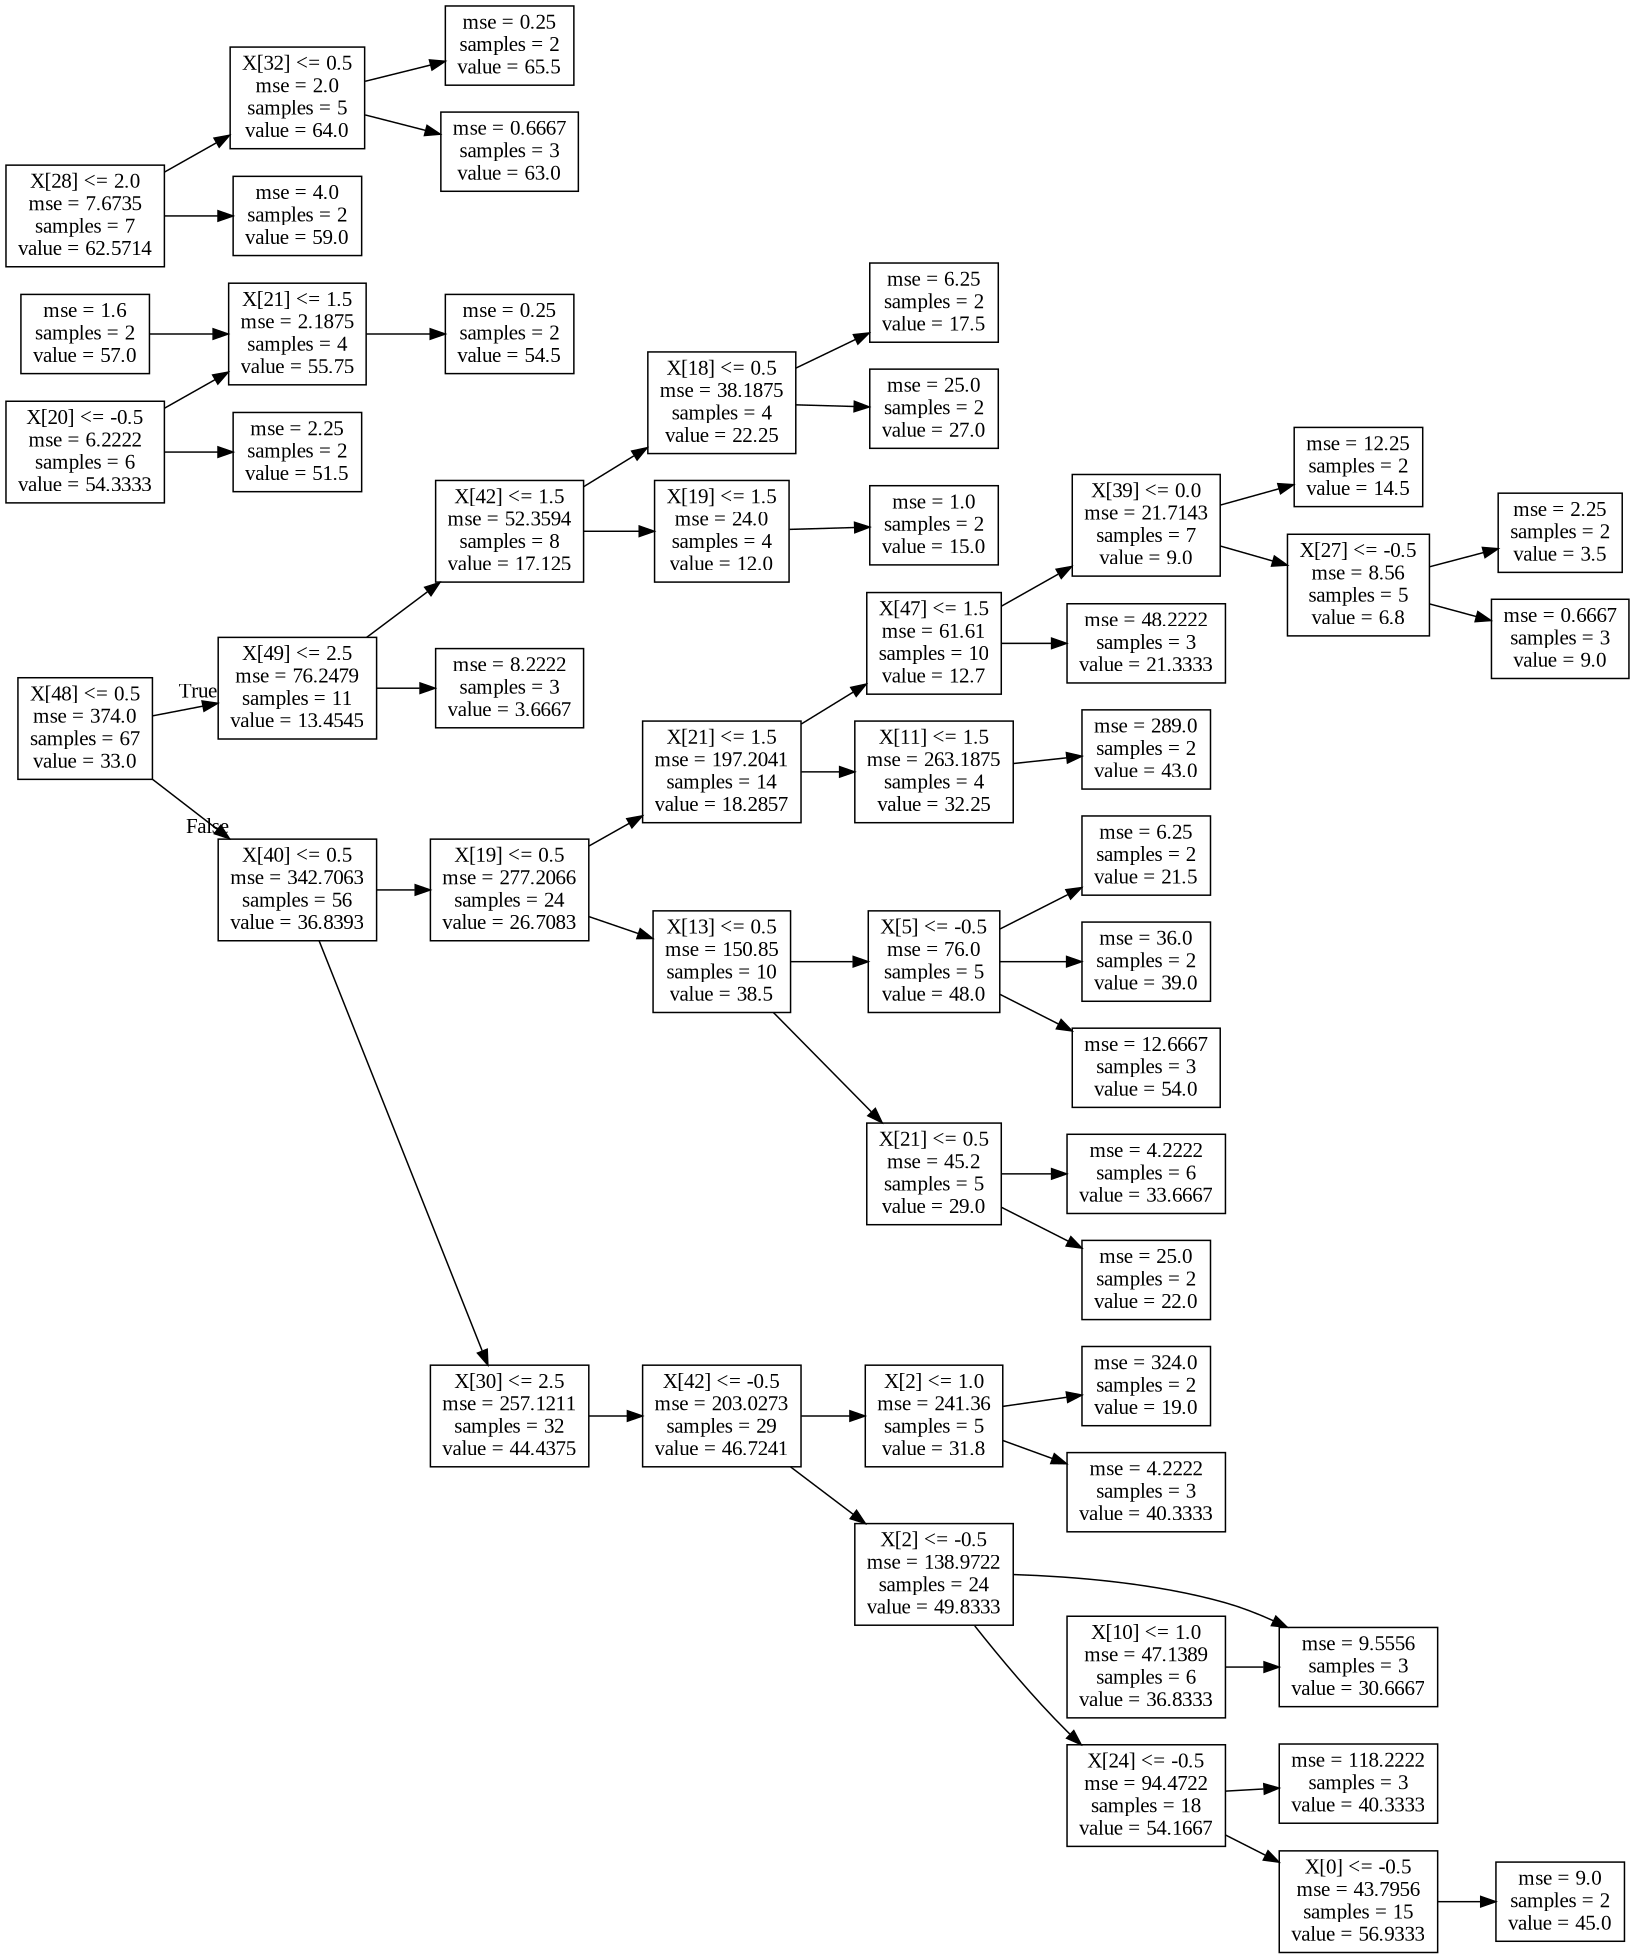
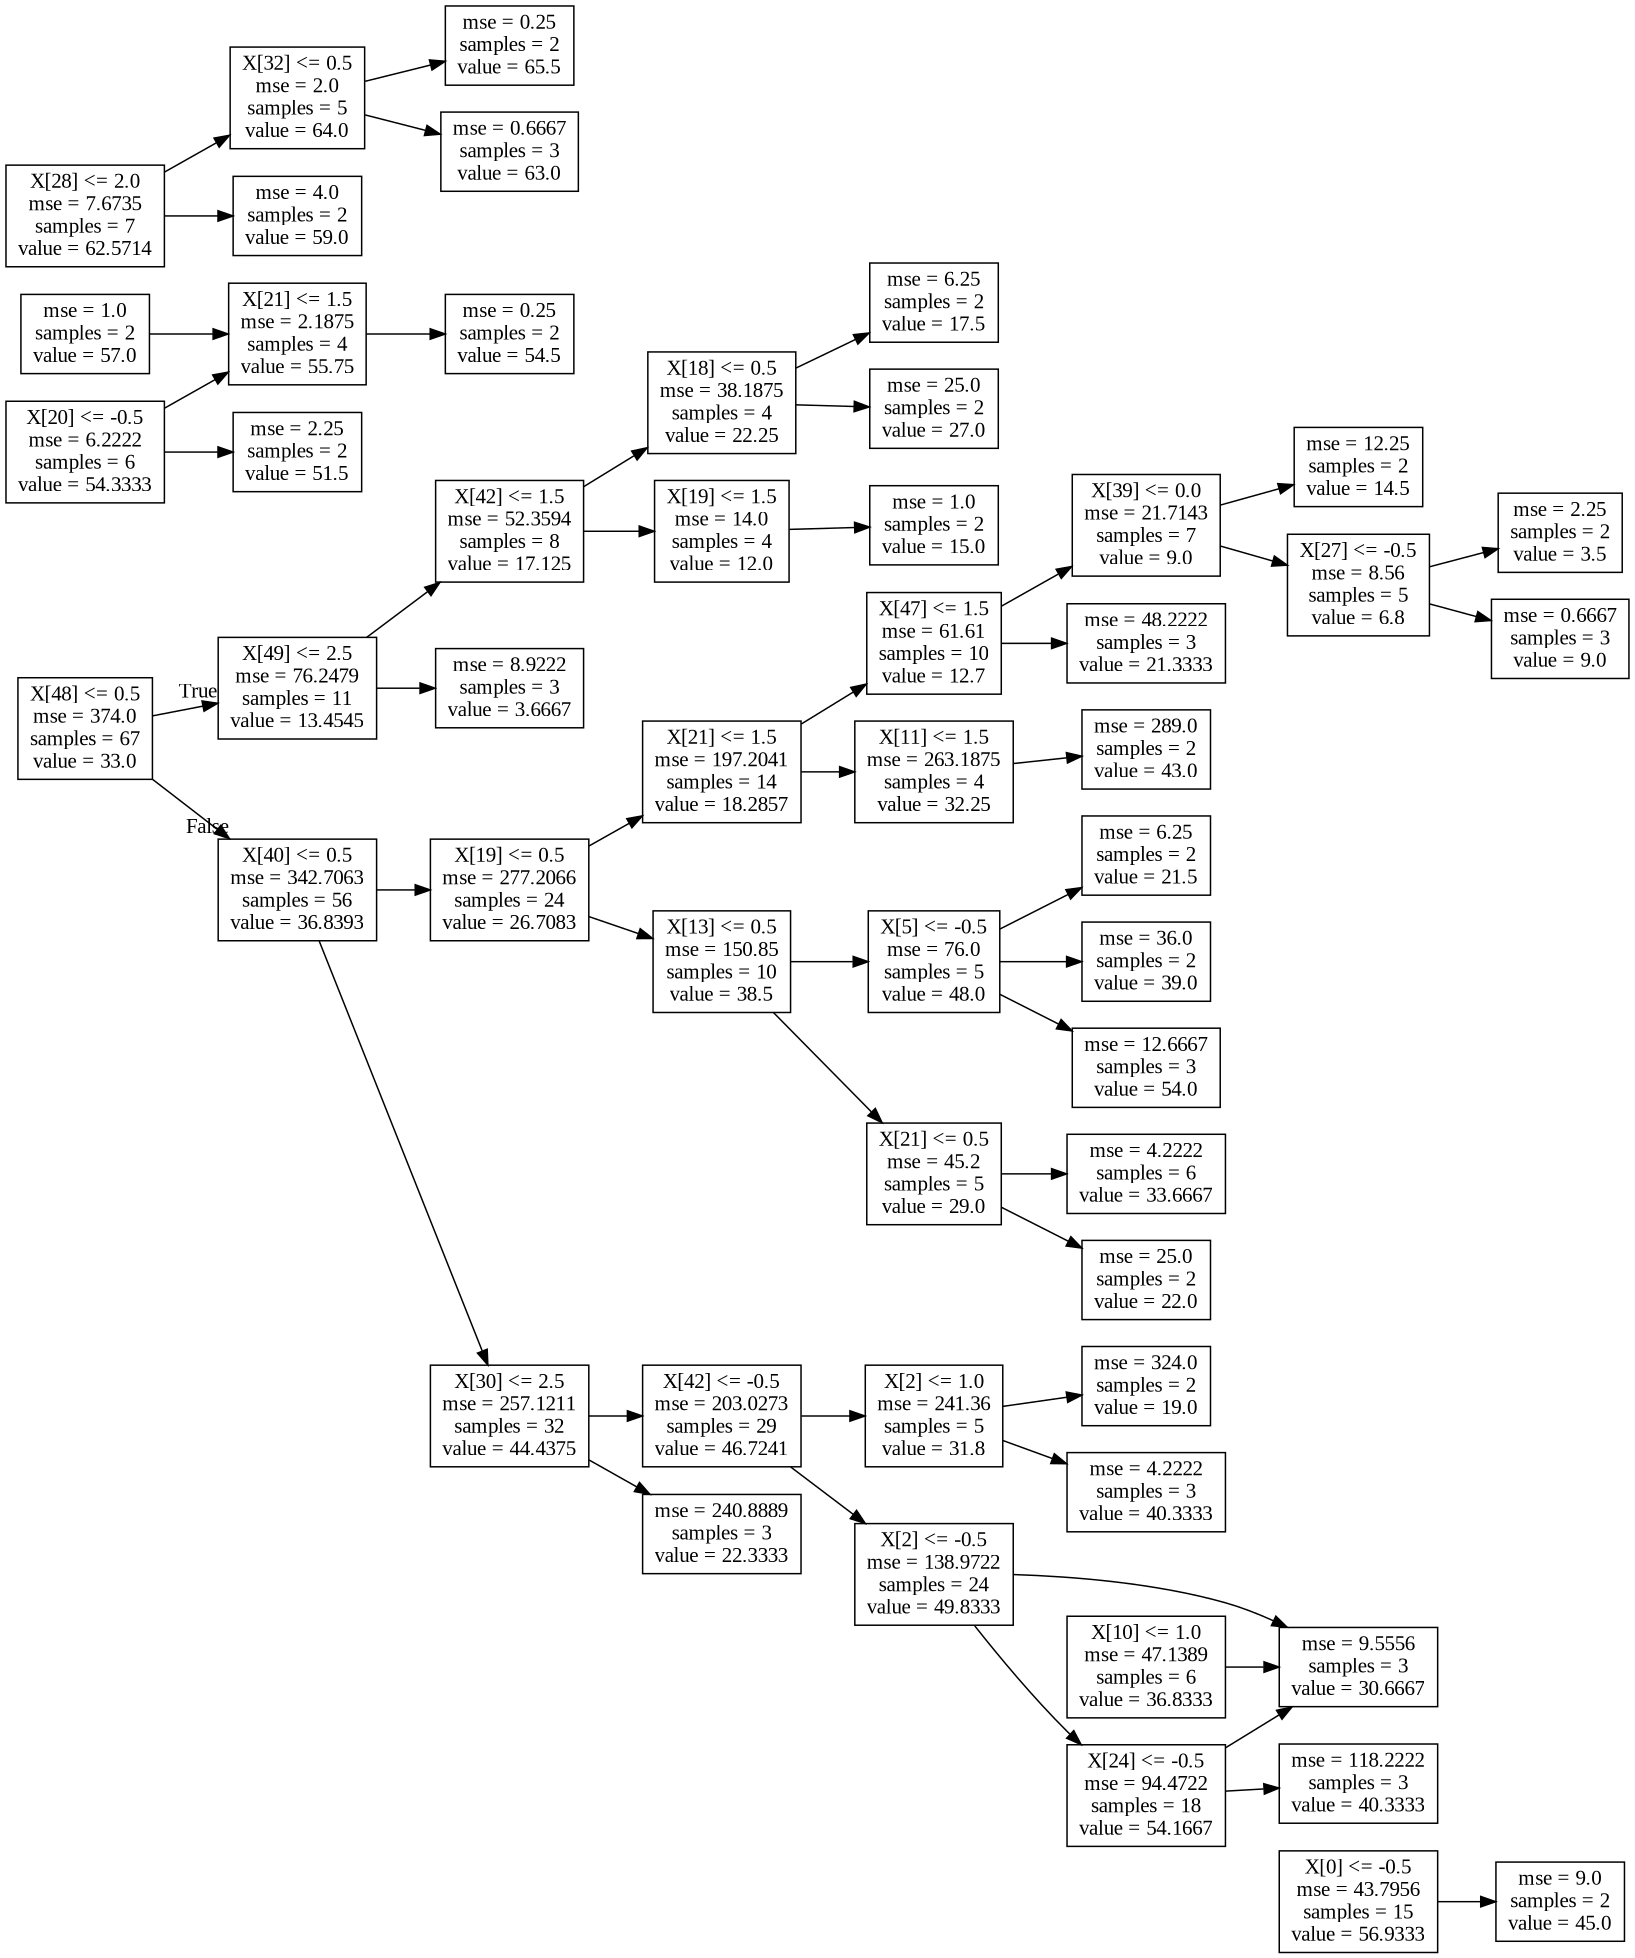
(85, 334) -> (85, 334)
(722, 531) -> (722, 531)
(510, 688) -> (510, 688)
none -> (722, 1534)
(1245, 1845) -> (1252, 1731)
